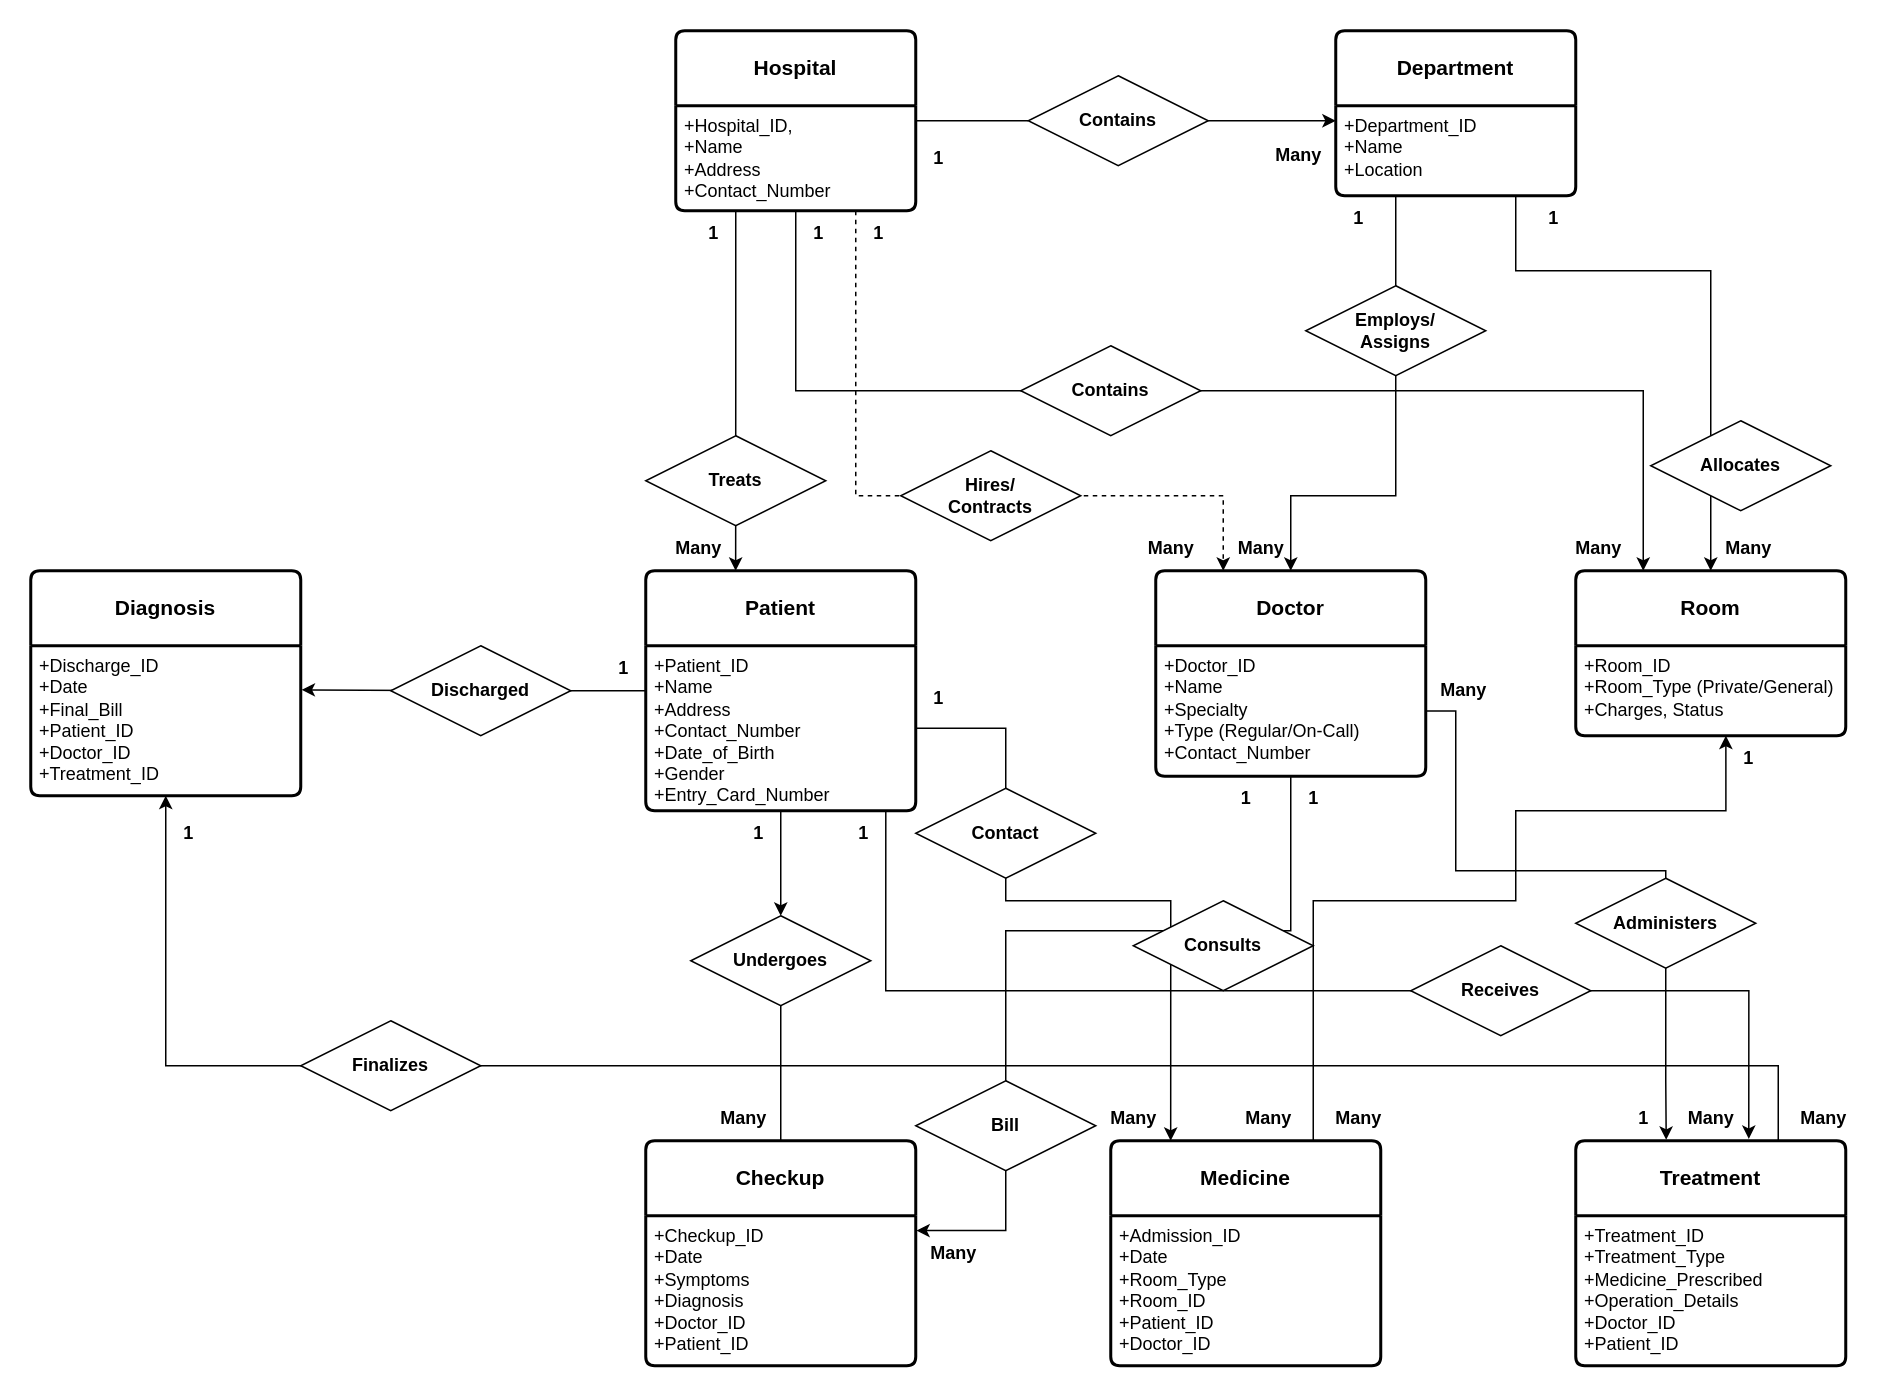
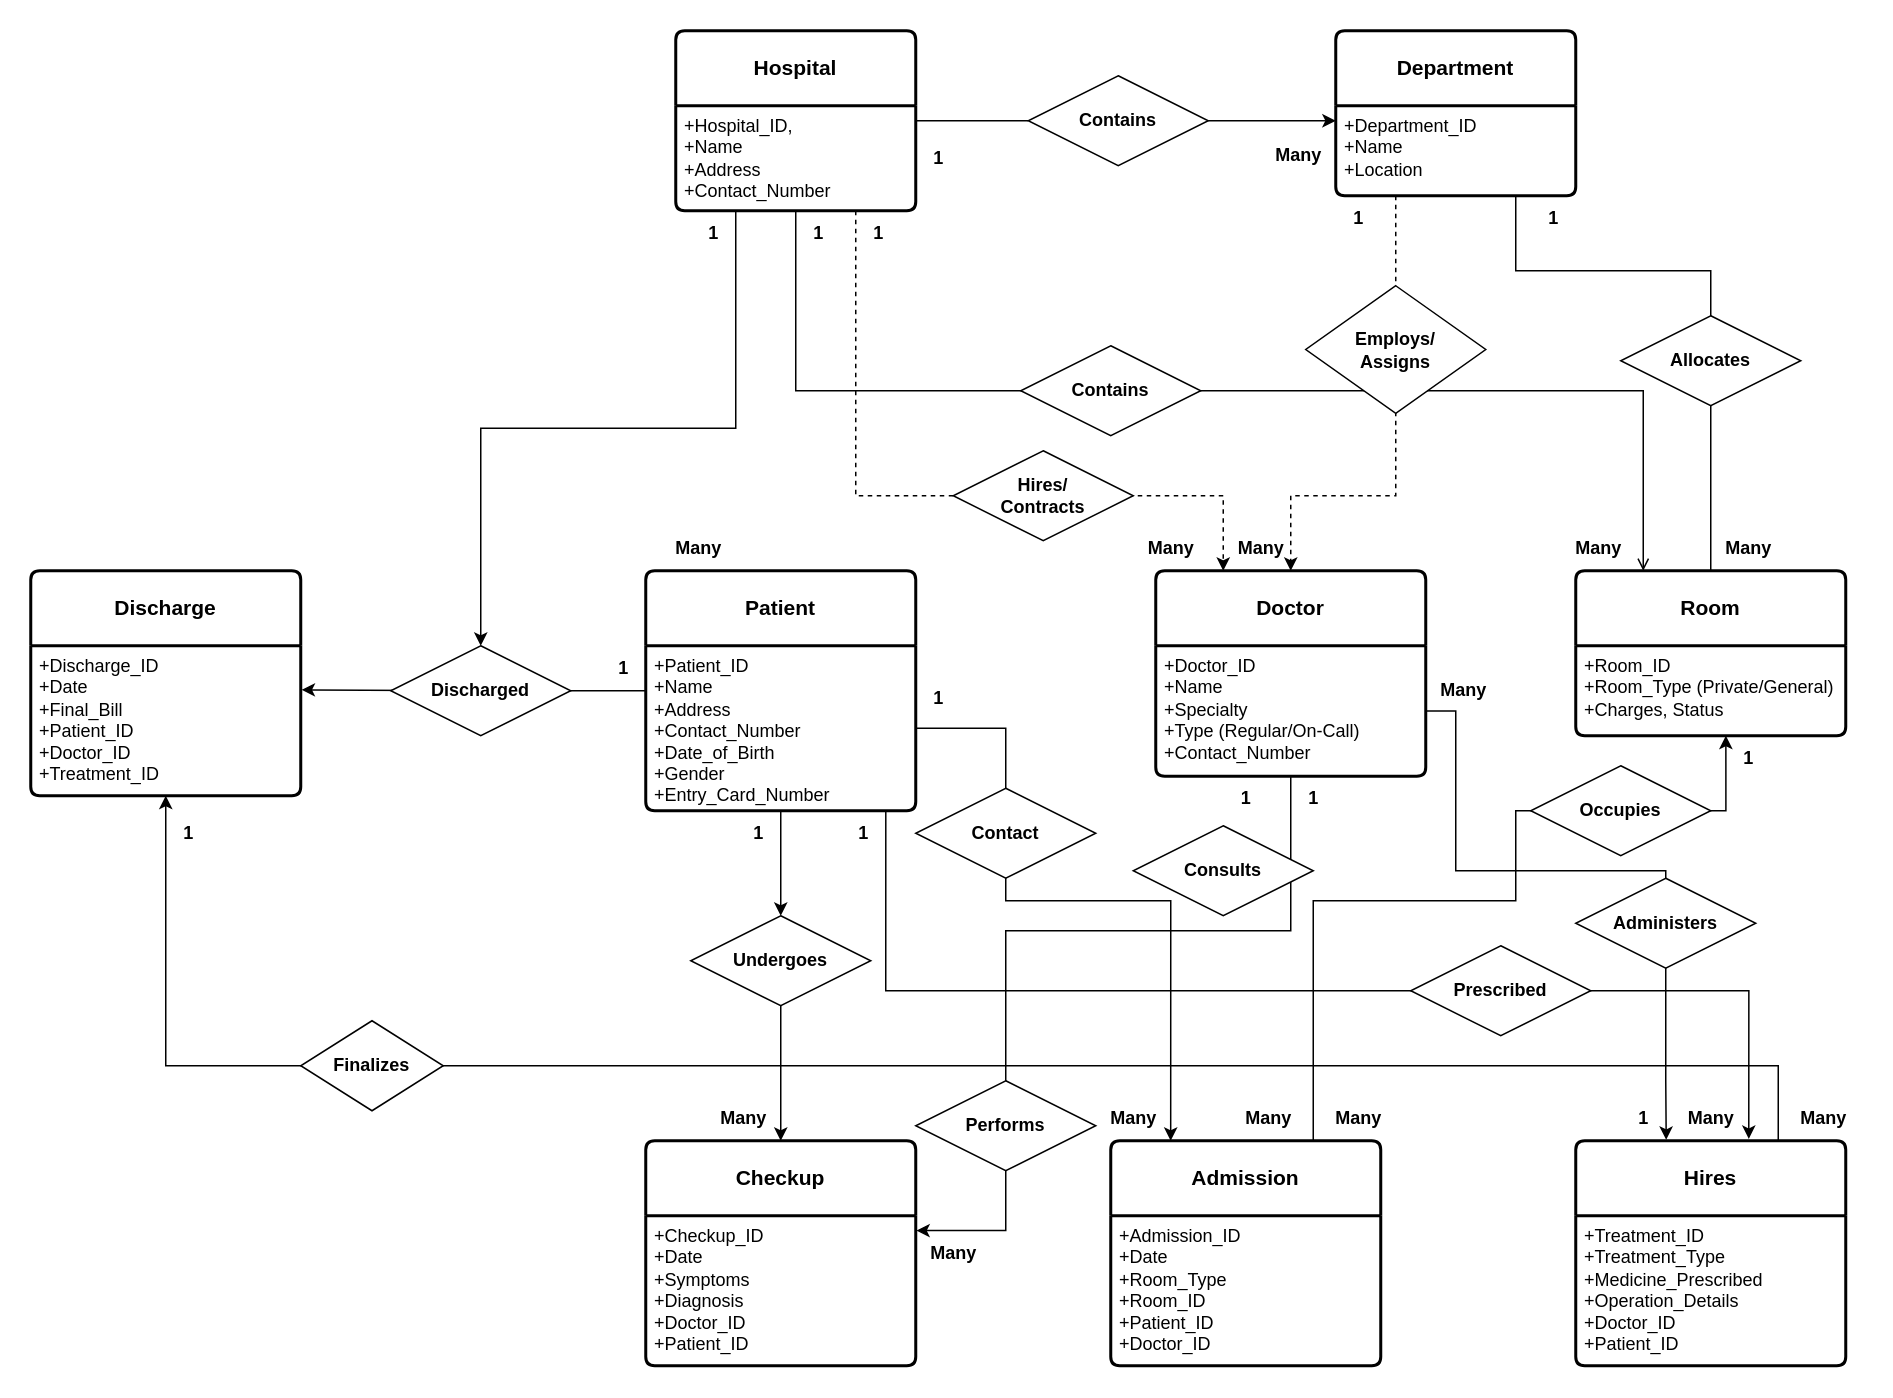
(1396, 331) -> (1396, 350)
(1741, 466) -> (1711, 361)
(736, 481) -> none
(1396, 488) -> (1396, 488)
(991, 496) -> (1043, 496)
(736, 541) -> (506, 428)
(1643, 559) -> (1643, 561)
(1711, 559) -> (1711, 563)
(166, 608) -> (166, 608)
none -> (1621, 811)
(1223, 946) -> (1223, 871)
(1501, 991) -> (1501, 991)
(391, 1066) -> (372, 1066)
(1006, 1126) -> (1006, 1126)
(781, 1133) -> (781, 1129)
(1246, 1178) -> (1246, 1178)
(1711, 1178) -> (1711, 1178)
